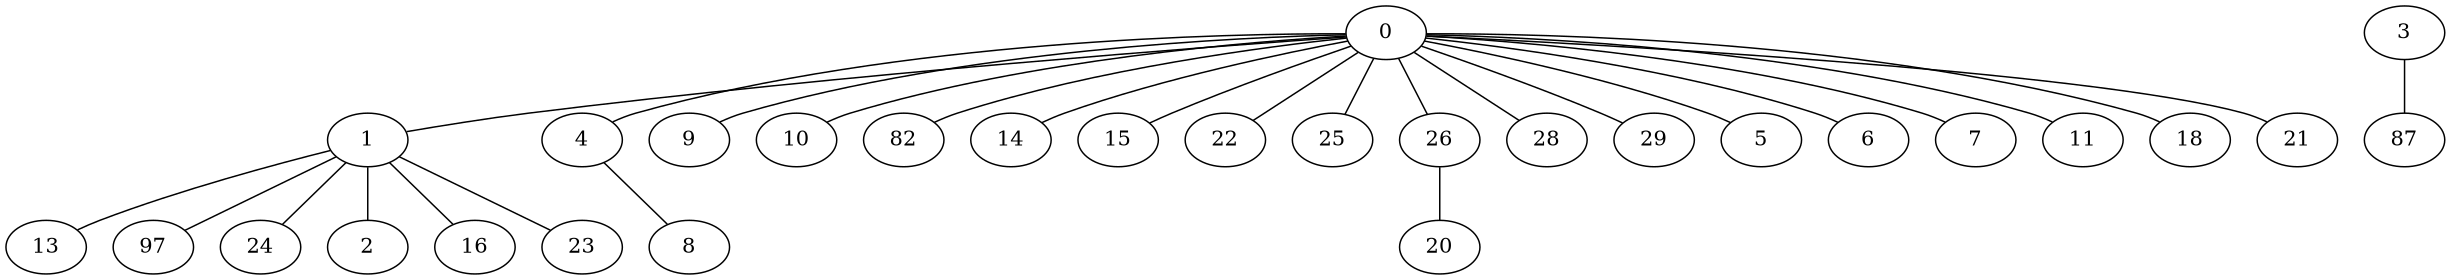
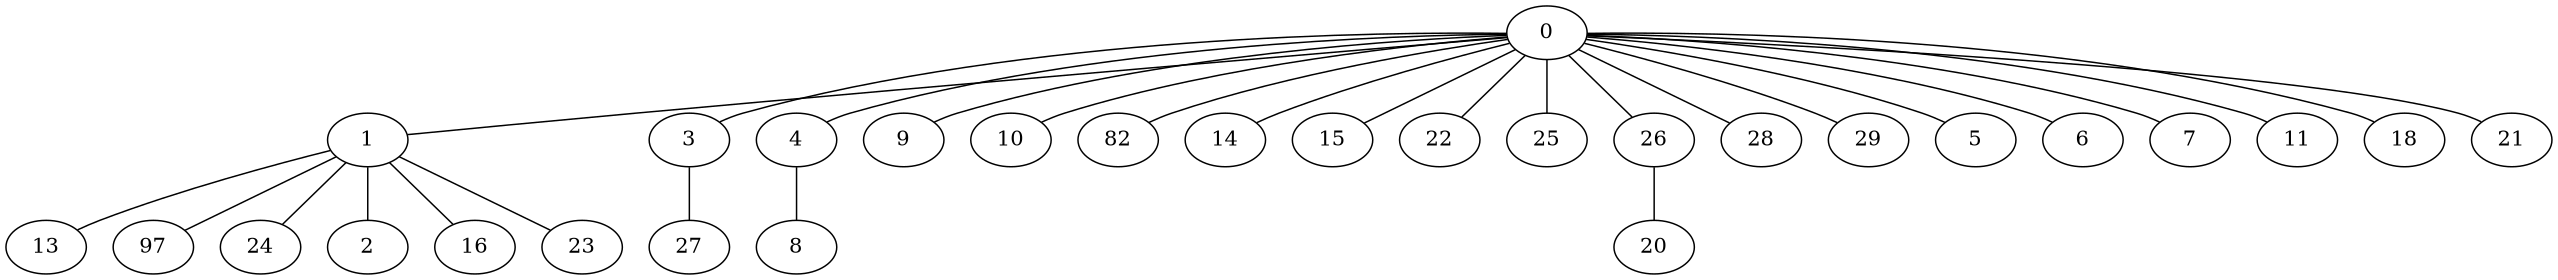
none -> (1110, 50)
(2405, 140) -> (689, 247)
